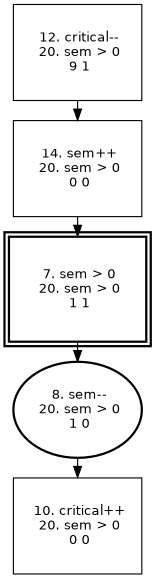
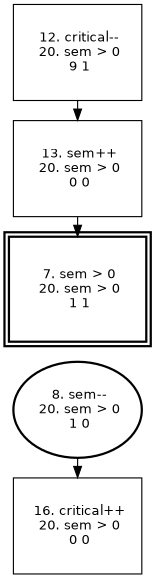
(78, 169) -> (78, 169)
(78, 346) -> none
(78, 526) -> (78, 526)
